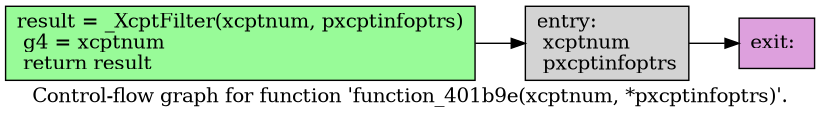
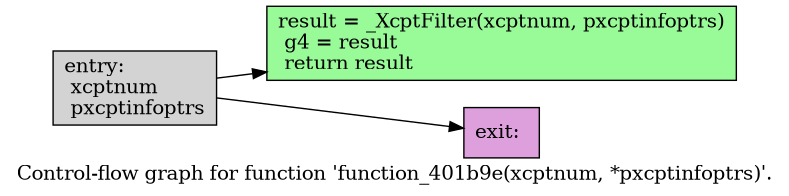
(91, 43) -> (338, 43)
(493, 43) -> (235, 76)
